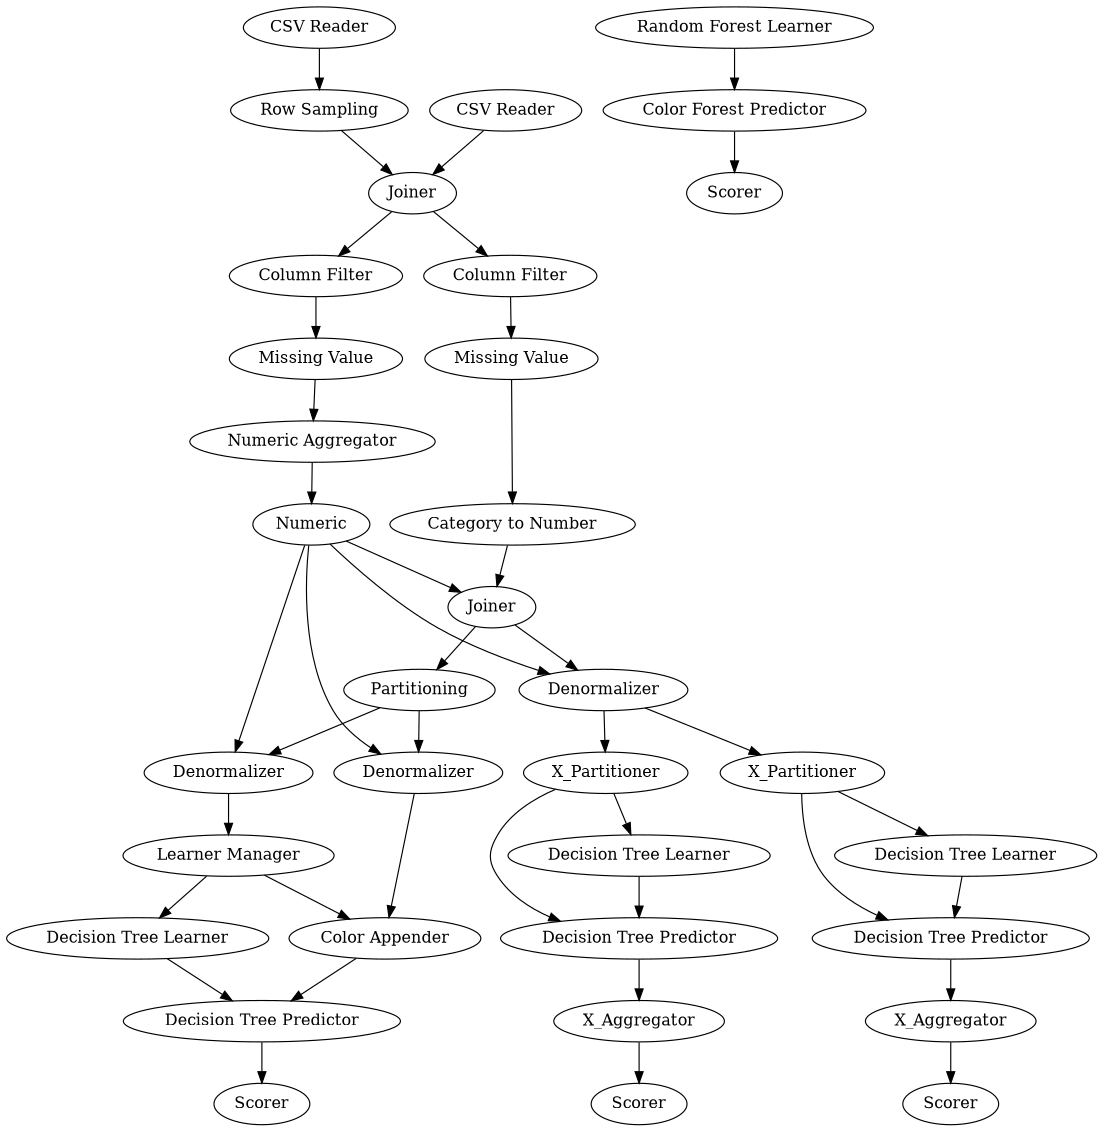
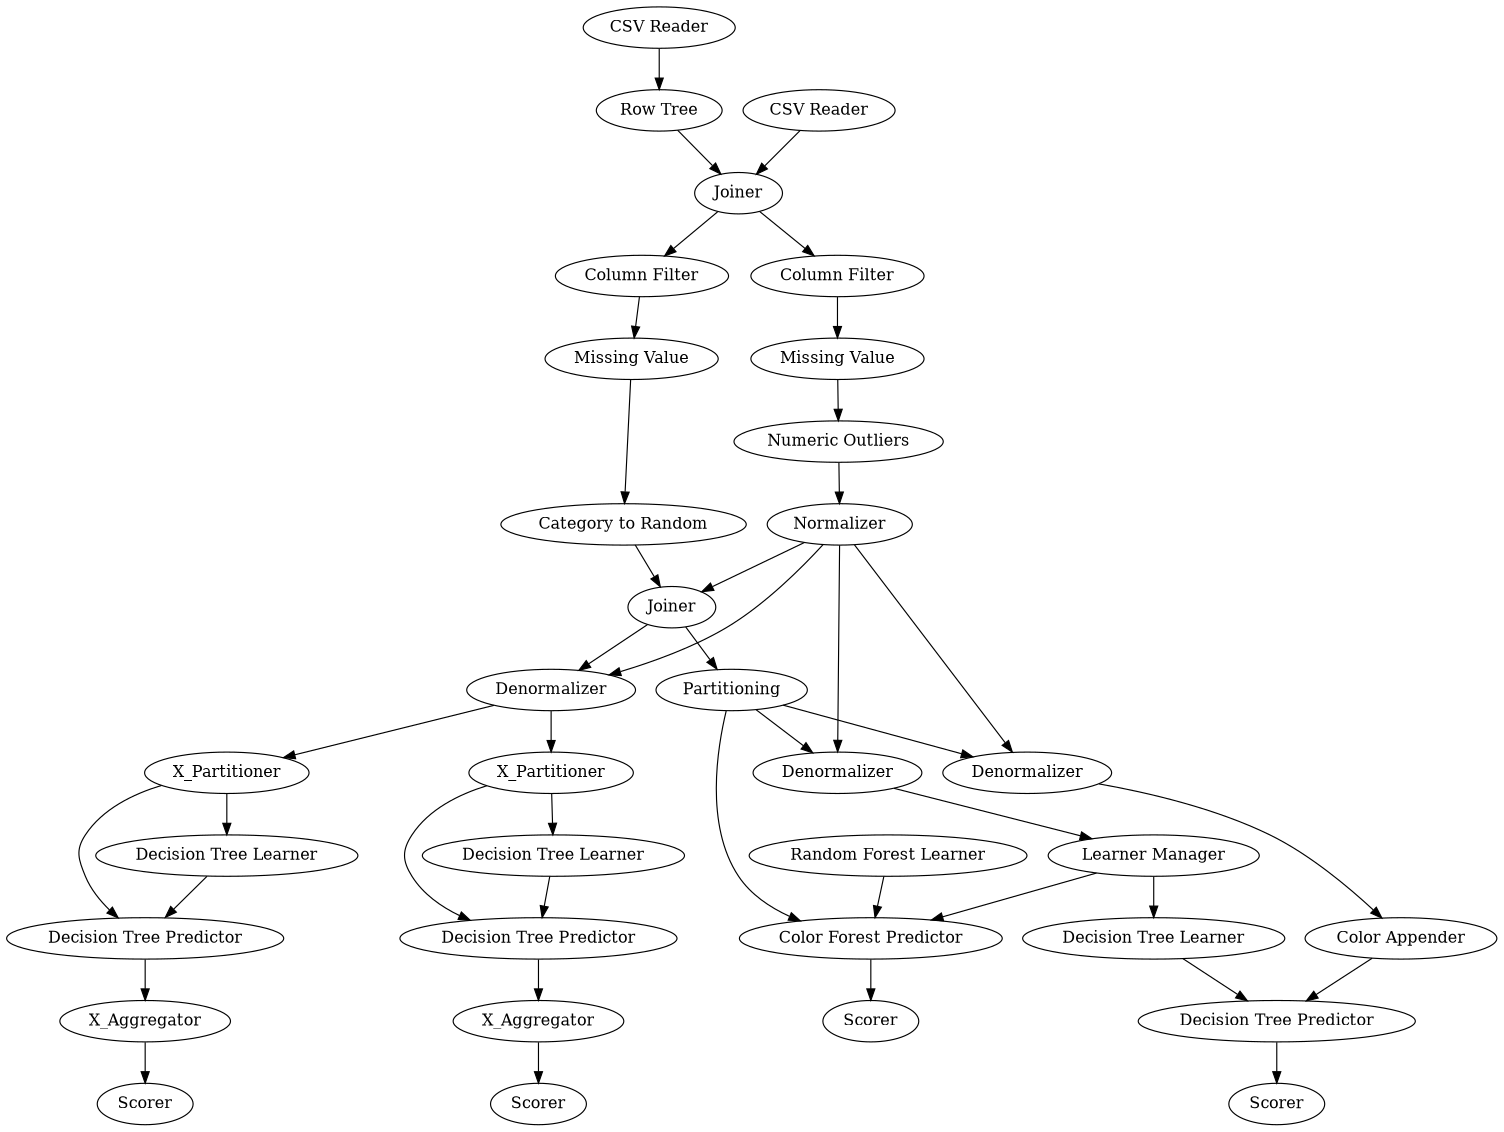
(319, 110) -> (659, 110)
(313, 442) -> (839, 442)
(311, 524) -> (840, 524)
(513, 524) -> (624, 524)
none -> (720, 828)
(302, 895) -> (1020, 895)
